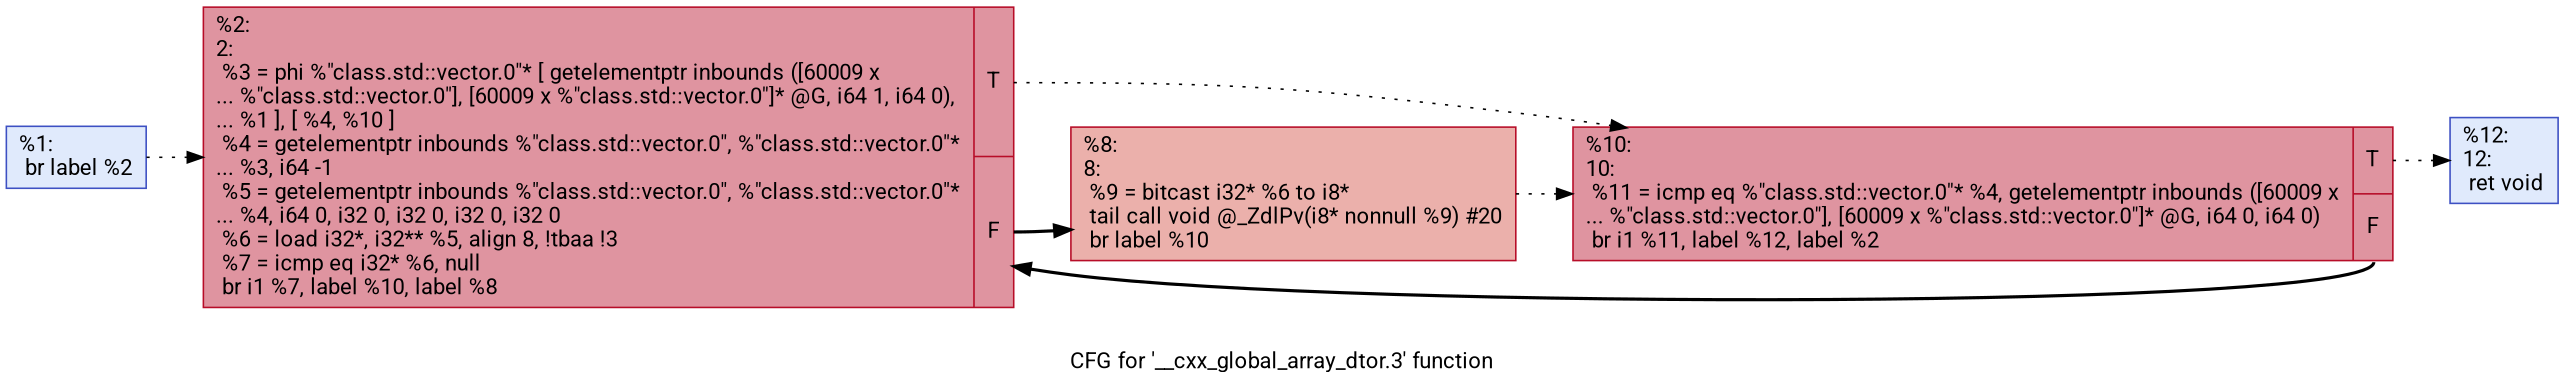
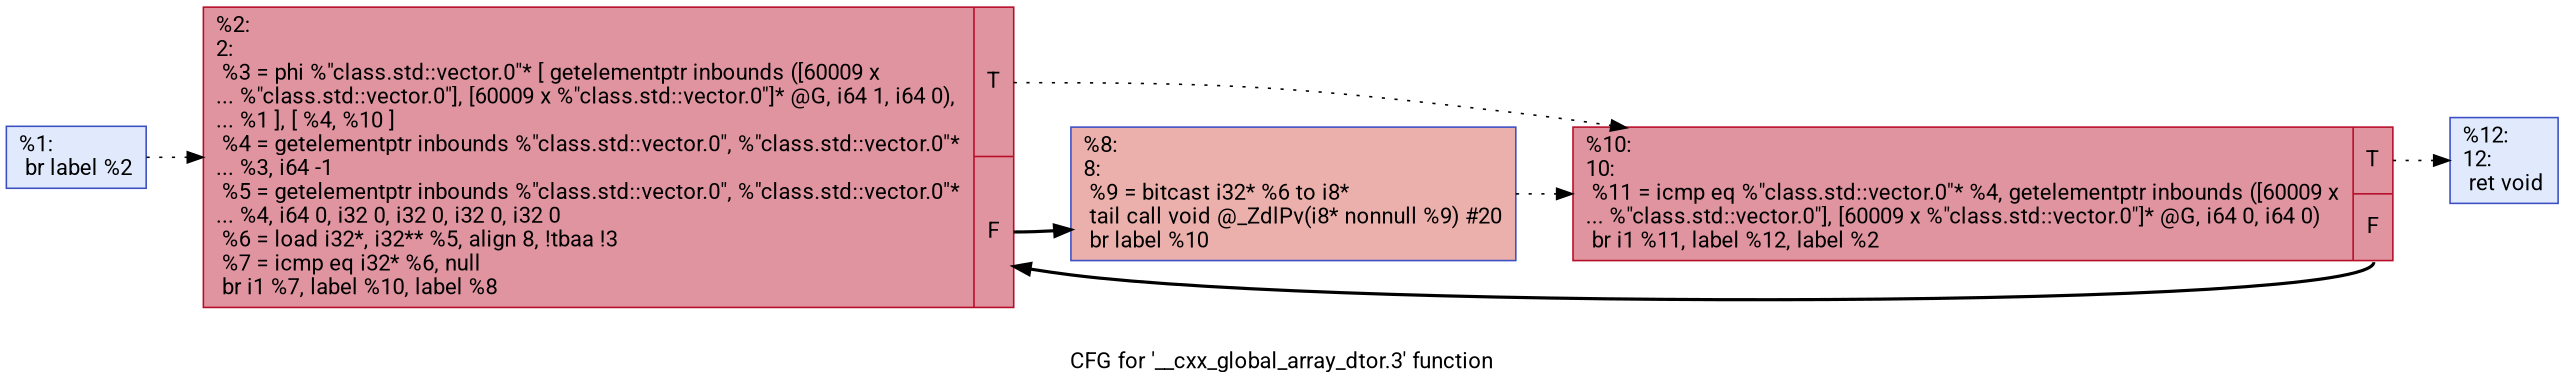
(1293, 194) -> (1293, 194)
